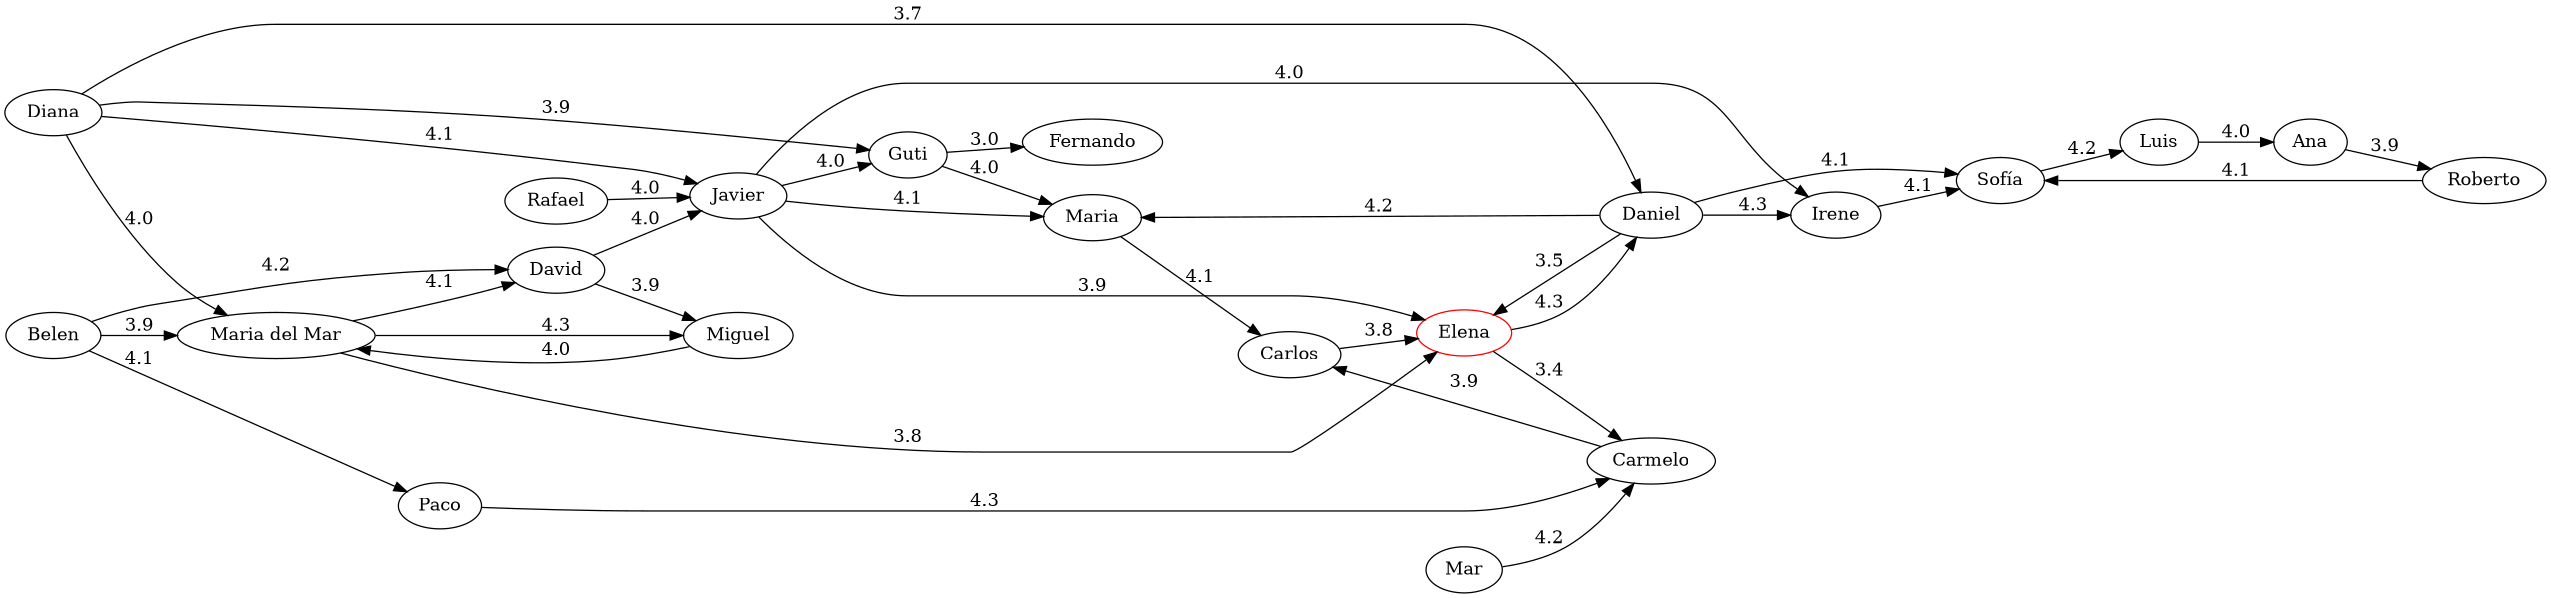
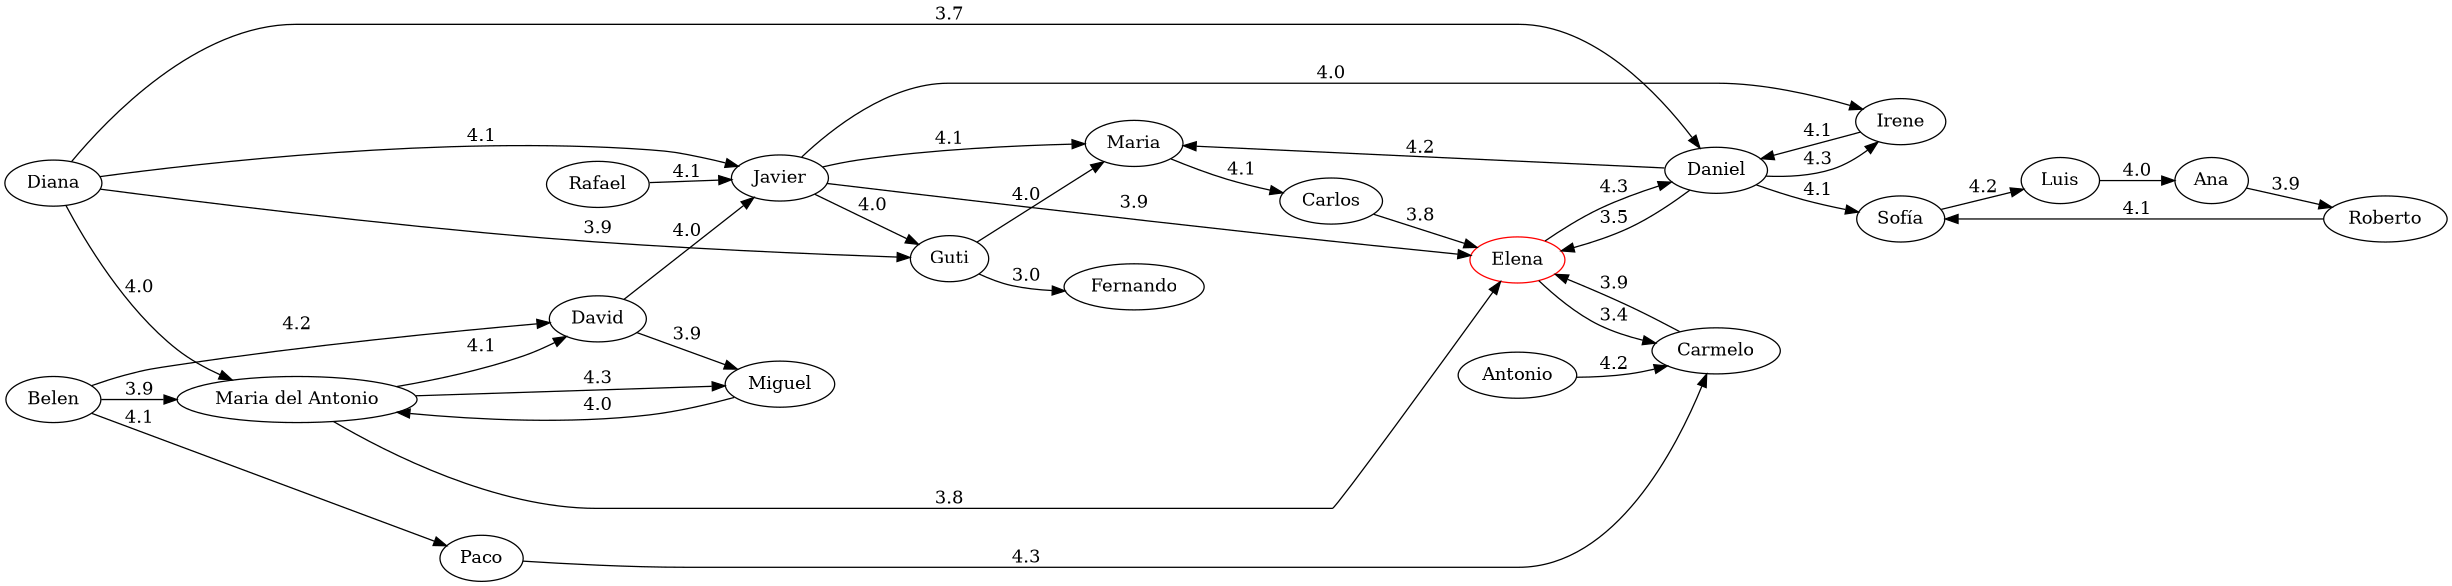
(646, 189) -> (687, 172)
(1912, 199) -> (1817, 144)
(276, 336) -> (297, 400)
(1473, 409) -> (1624, 304)
(1464, 570) -> (1517, 375)
